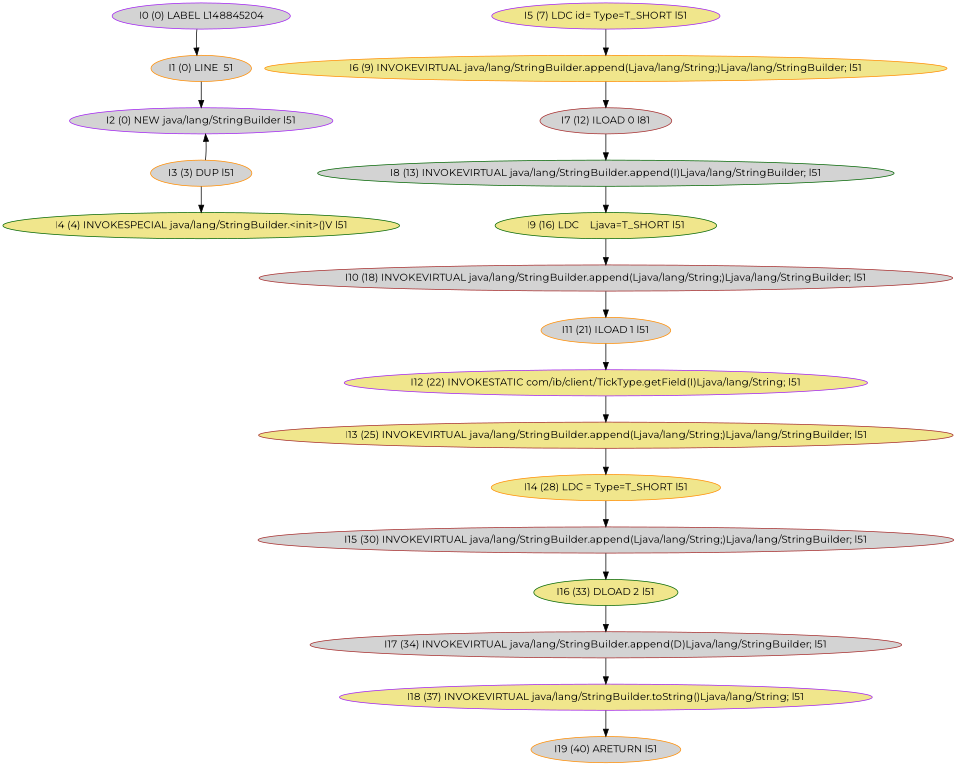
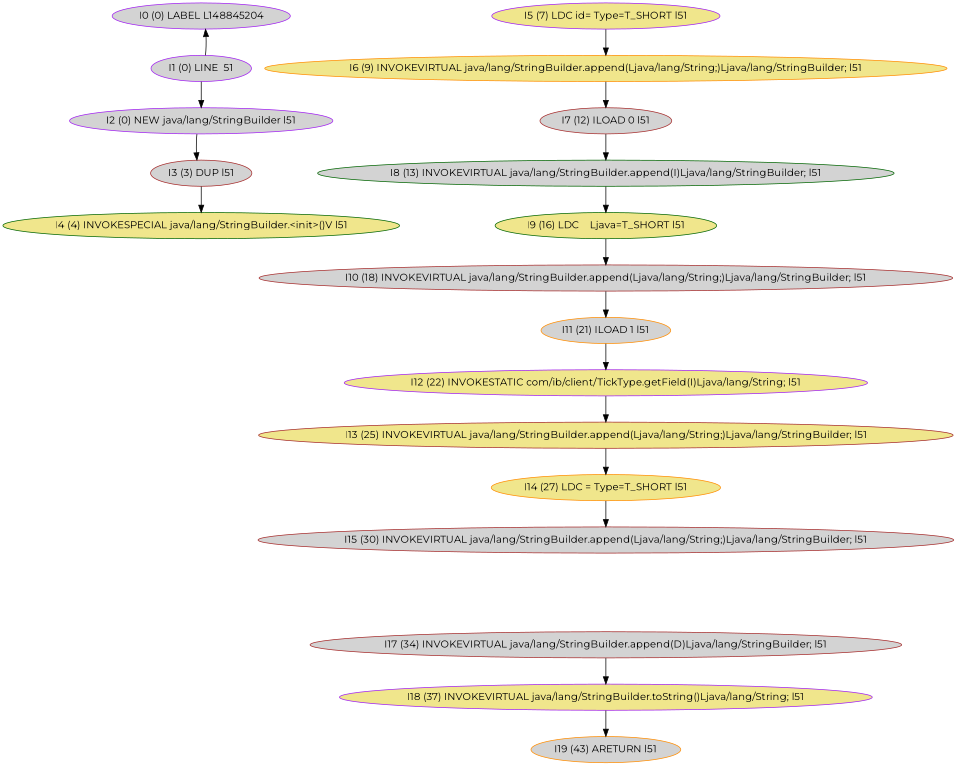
(196, 39) -> (206, 46)
(201, 68) -> (201, 68)
(606, 121) -> (606, 121)
(206, 151) -> (196, 143)
(201, 173) -> (201, 173)
(606, 488) -> (606, 488)
(606, 592) -> none
(606, 750) -> (606, 750)
